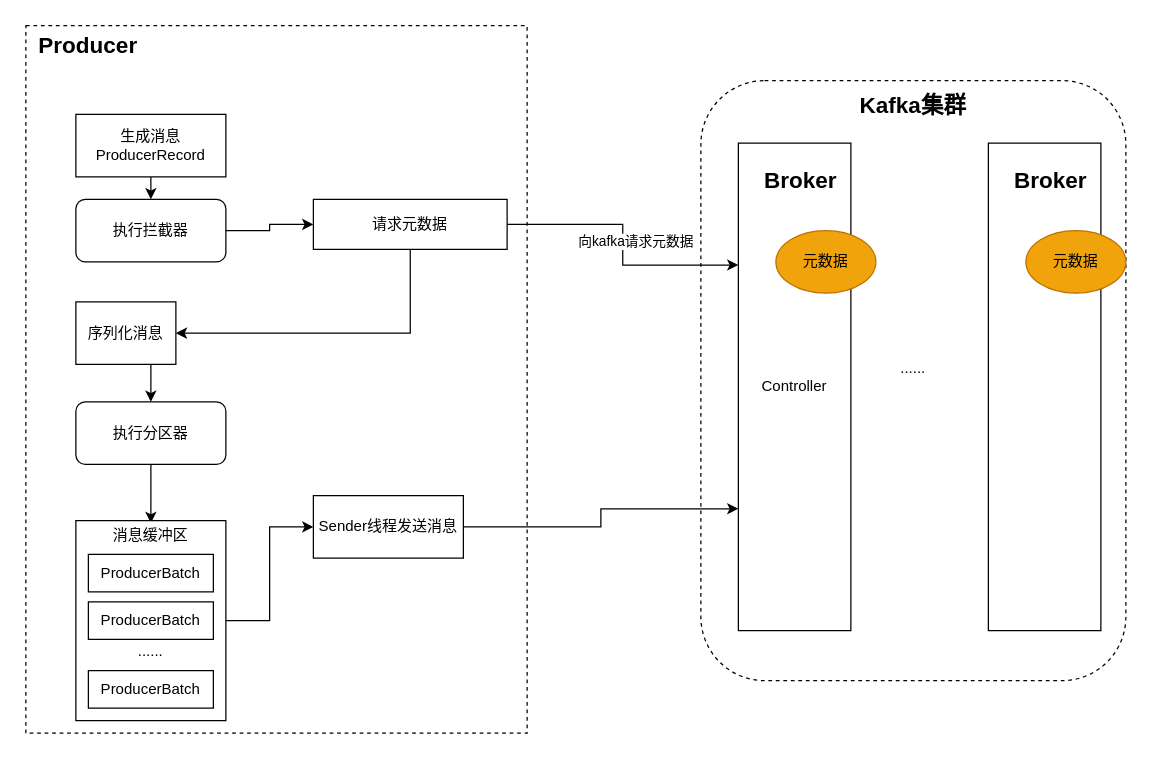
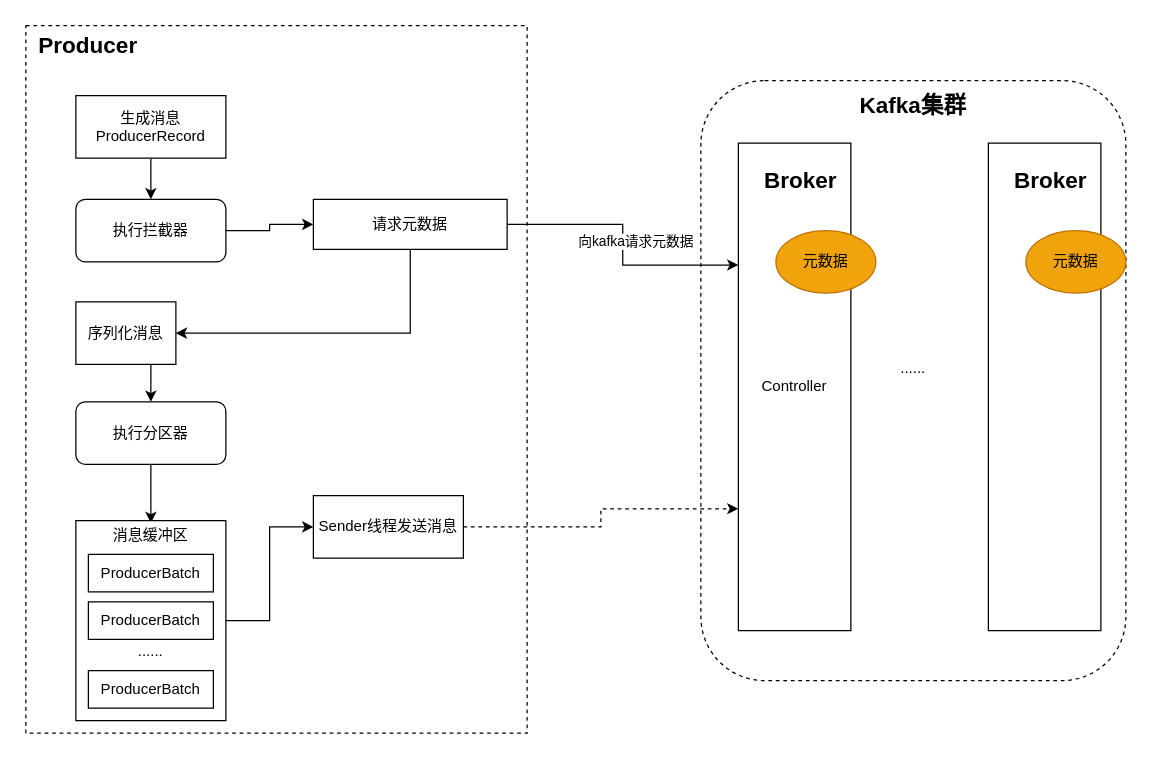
(151, 146) -> (151, 127)
(601, 521) -> (601, 521)
